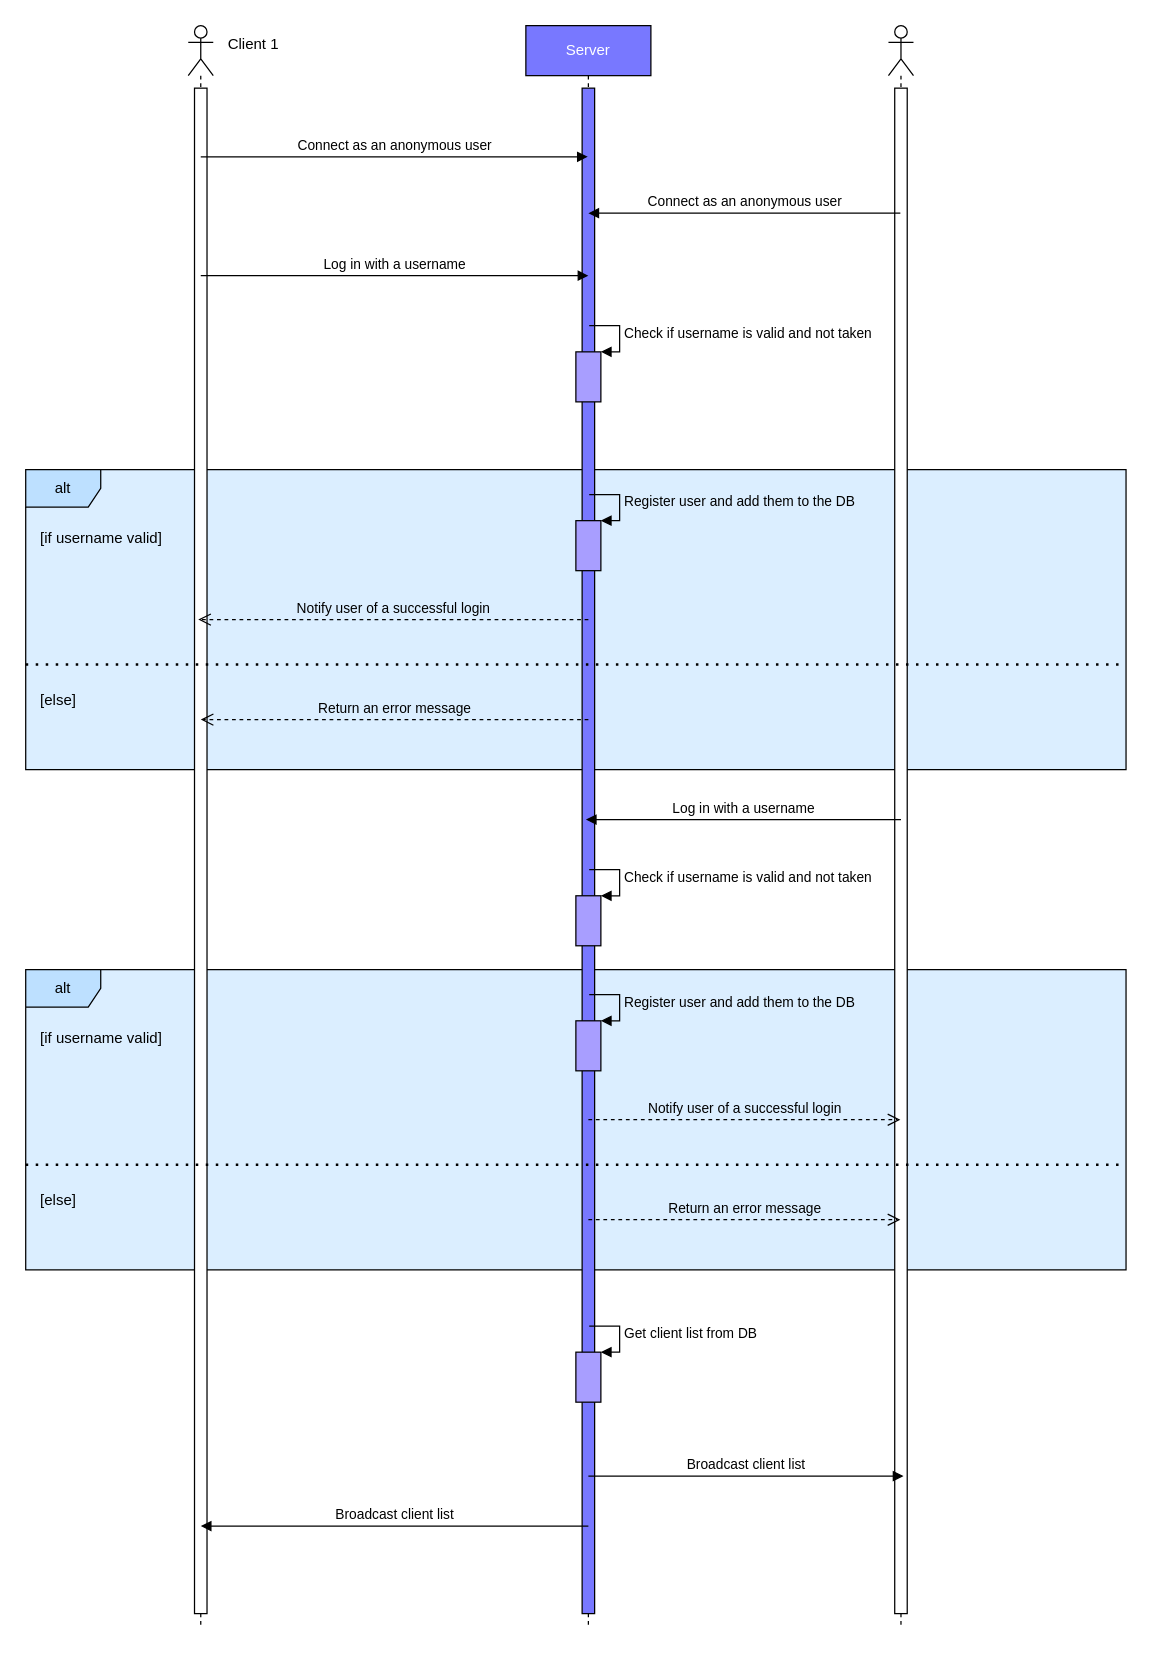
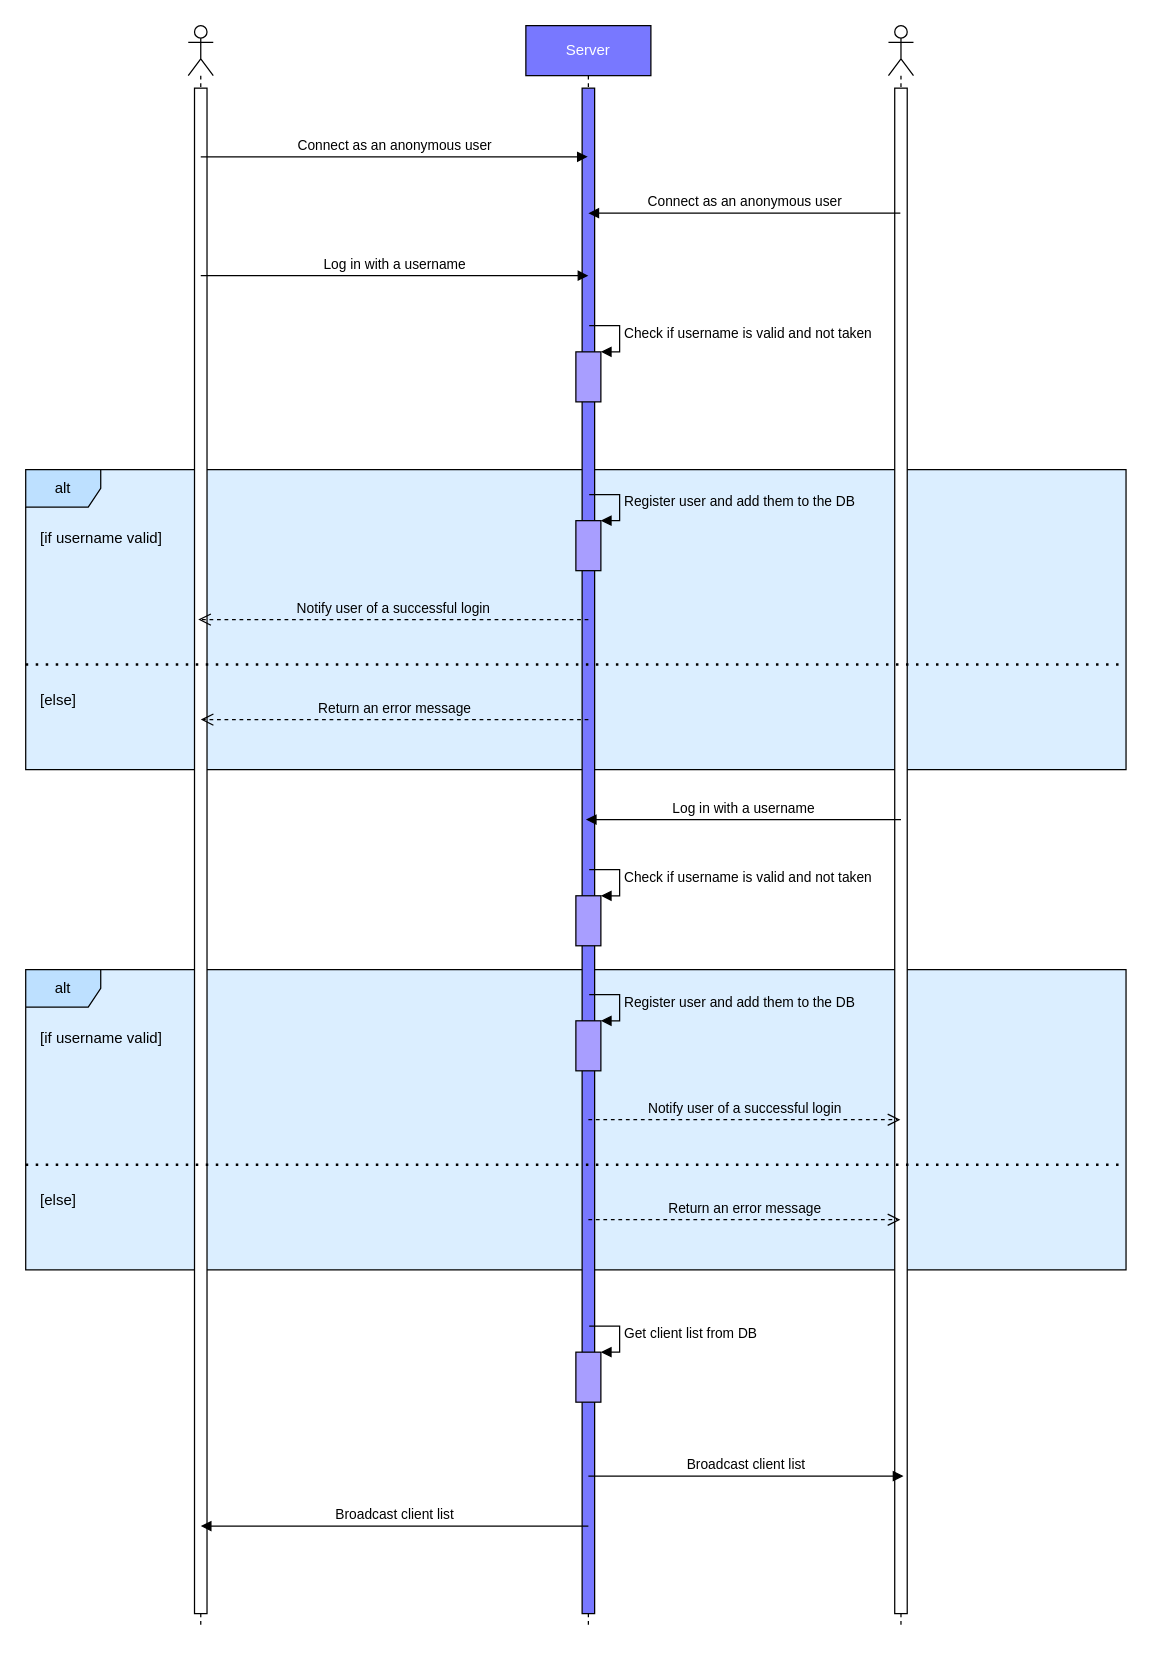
(263, 44) -> none
